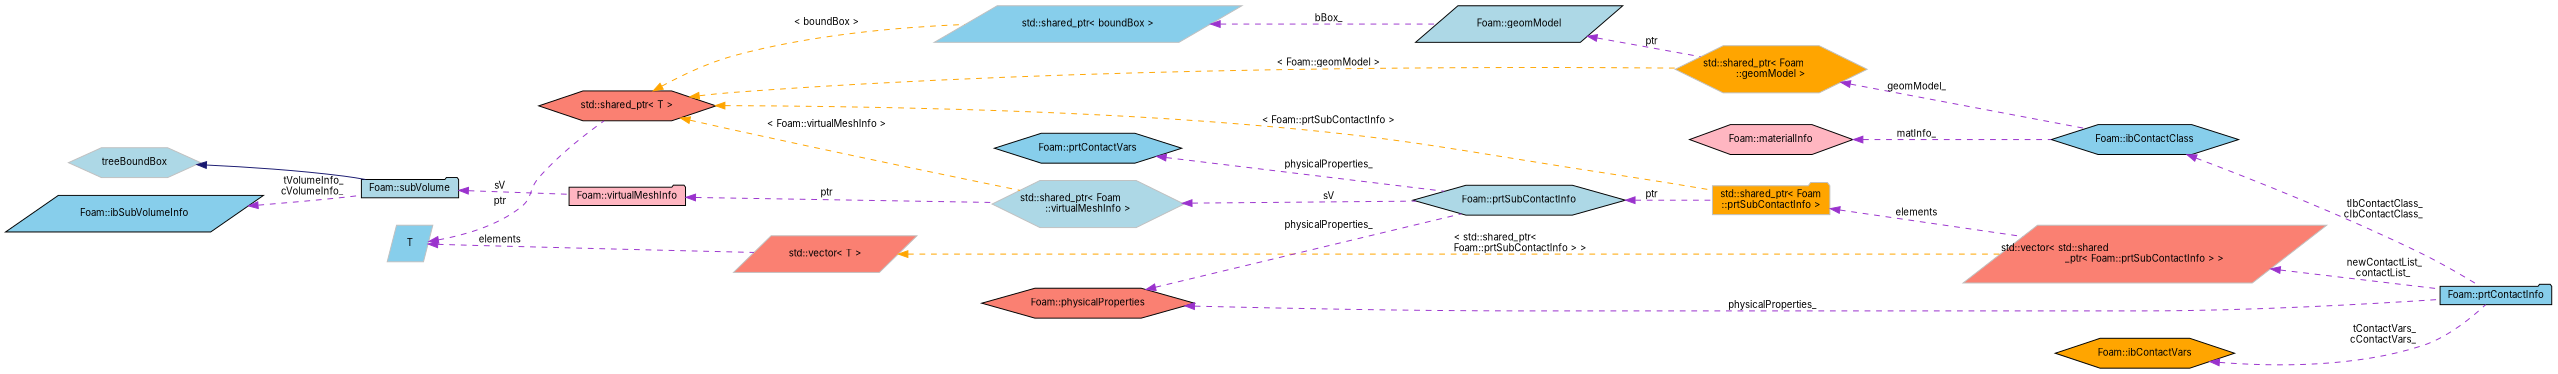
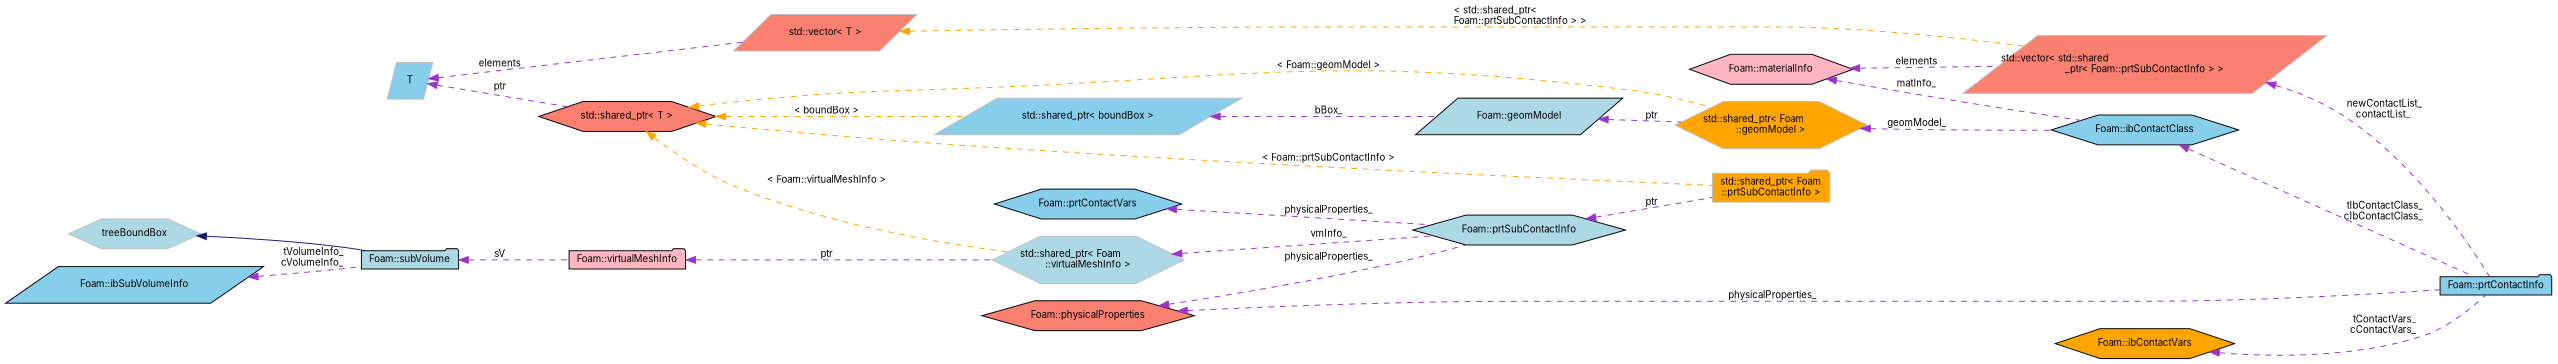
(1327, 197) -> (1327, 234)
(1931, 223) -> (1929, 67)
